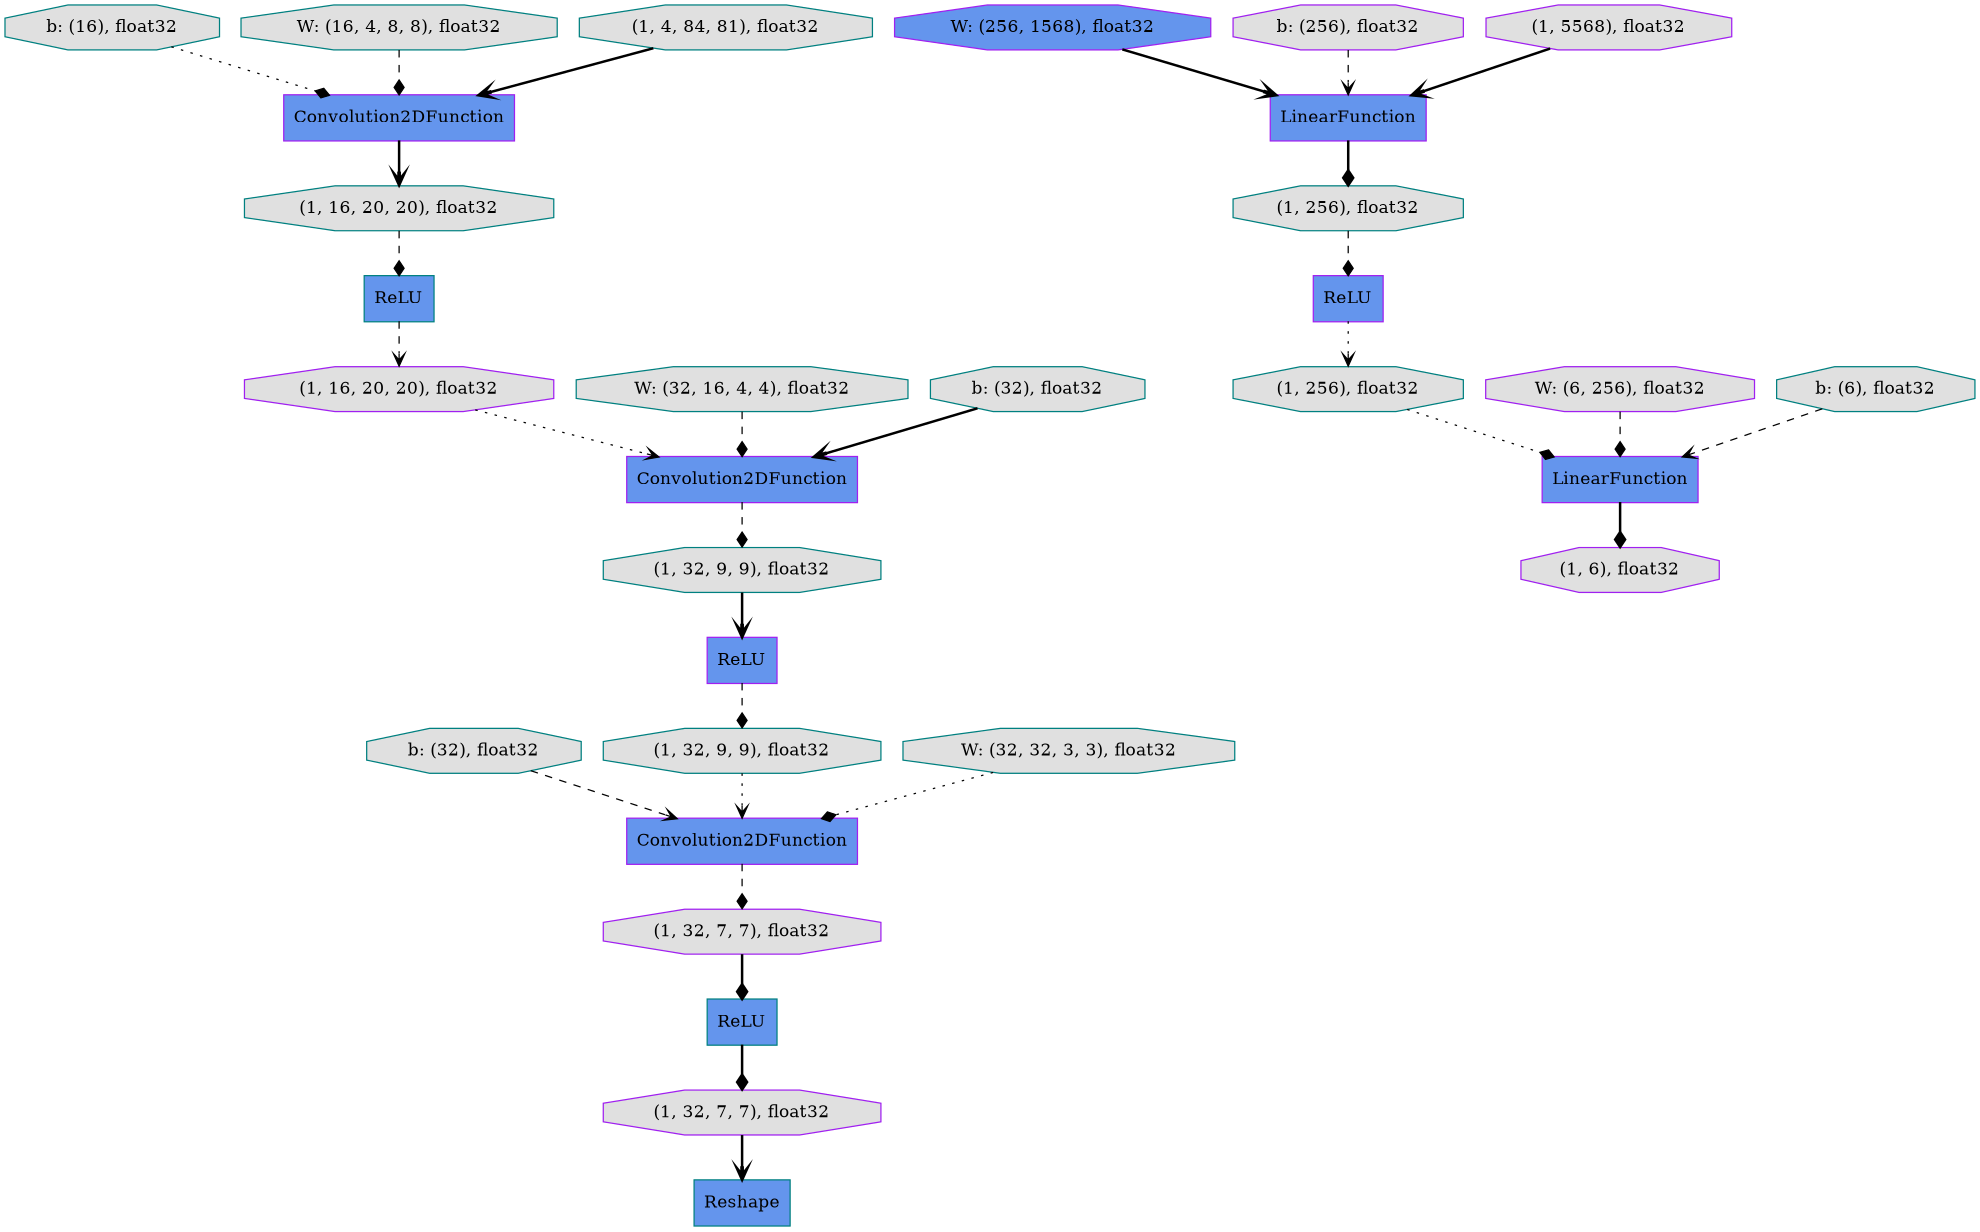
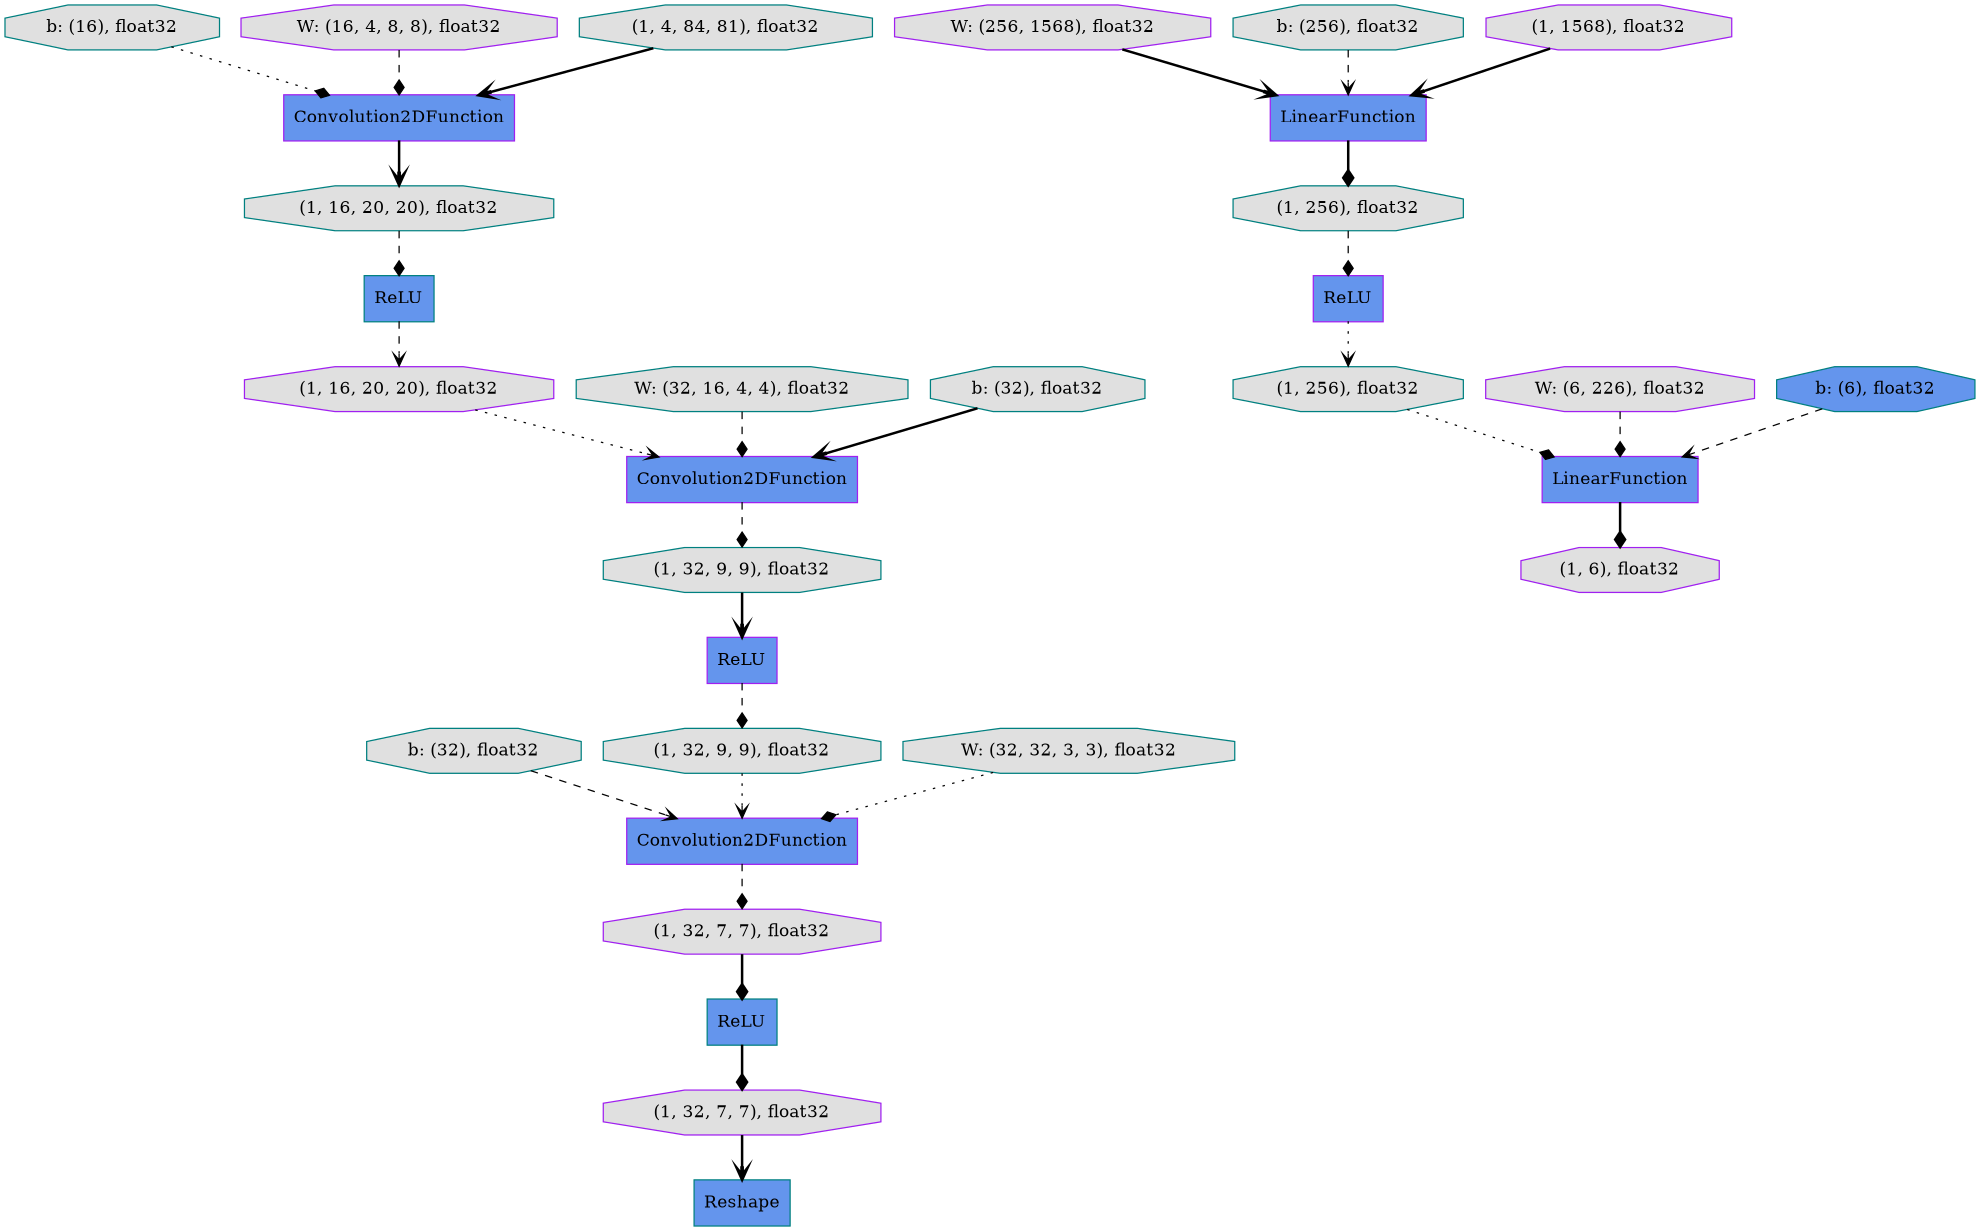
(399, 27) -> (399, 27)
(1053, 27) -> (1053, 27)
(1348, 27) -> (1348, 27)
(1609, 27) -> (1609, 27)
(1620, 389) -> (1620, 389)
(1876, 389) -> (1876, 389)
